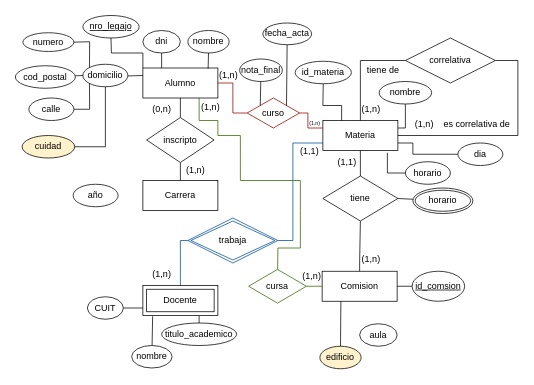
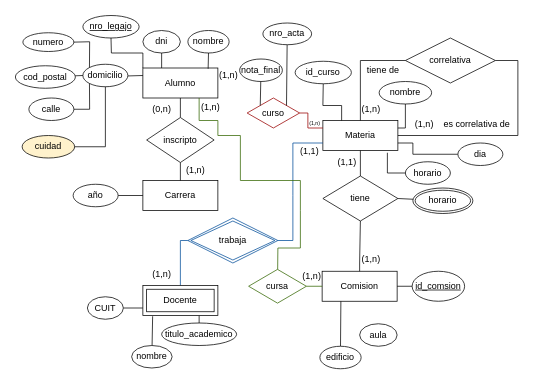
(287, 33) -> (287, 33)
(323, 72) -> (323, 72)
(233, 97) -> none
none -> (131, 195)
(341, 357) -> (341, 357)
